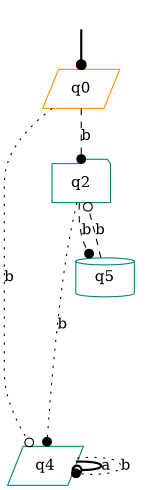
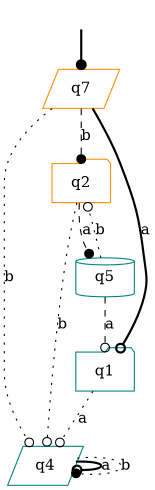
(81, 89) -> (81, 89)
(81, 183) -> (81, 183)
(87, 230) -> (87, 230)
(95, 234) -> (95, 234)
(58, 320) -> (58, 320)
none -> (105, 372)
